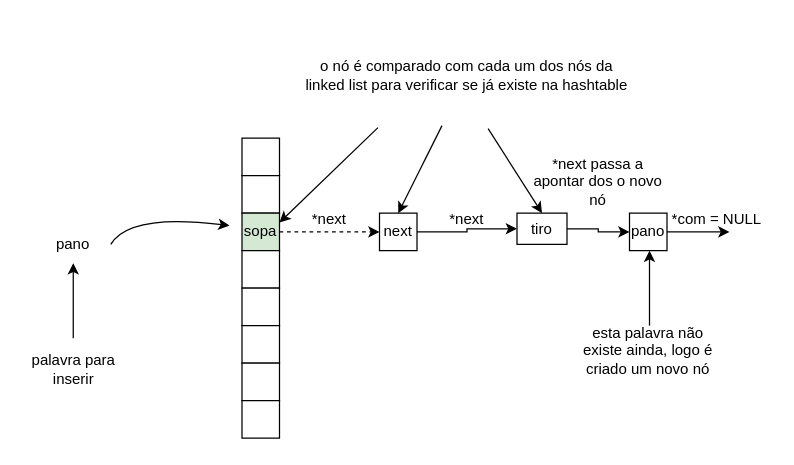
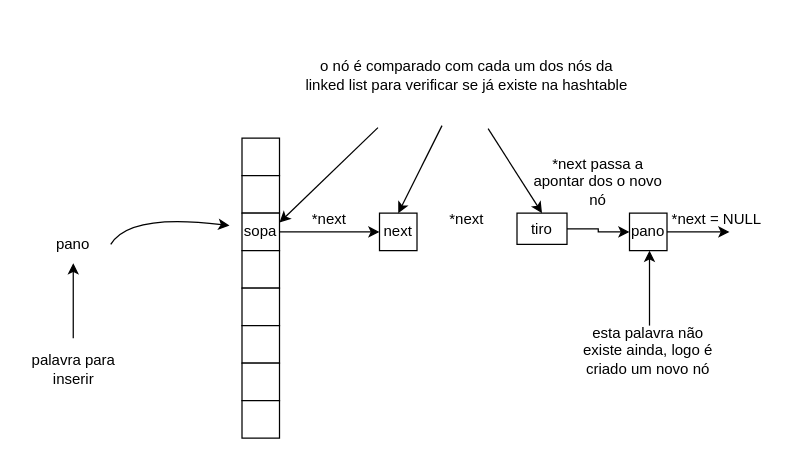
(717, 219) -> (717, 219)
(261, 232) -> (261, 232)
(325, 232) -> (325, 232)
(464, 232) -> none
